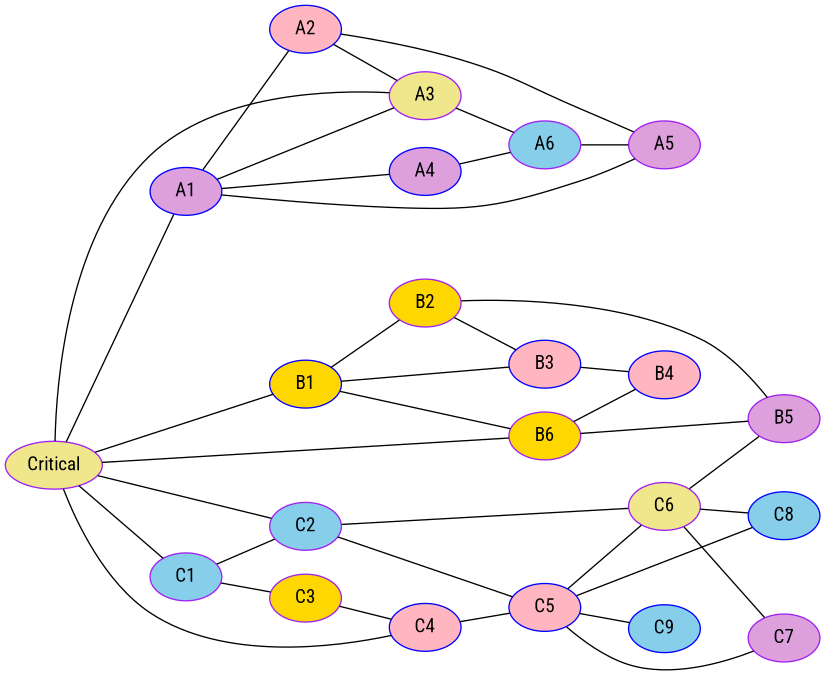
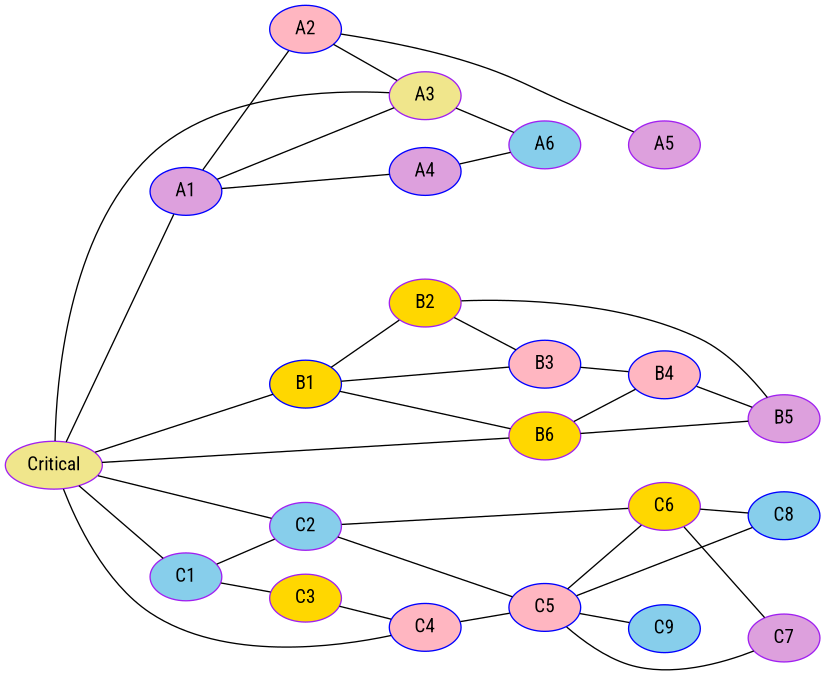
(605, 145) -> none
(432, 208) -> none
(724, 463) -> (724, 397)
(664, 506) -> (664, 506)
